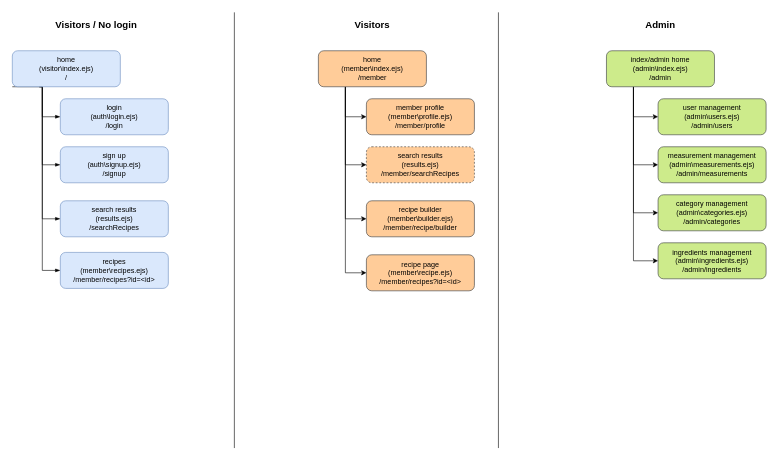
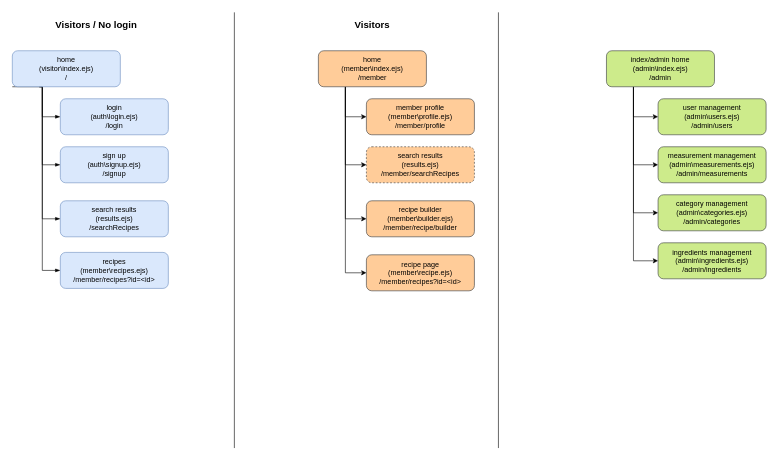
(660, 24) -> none
